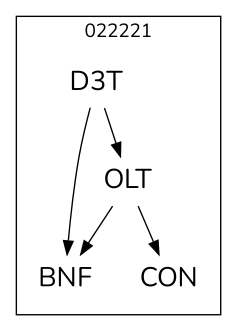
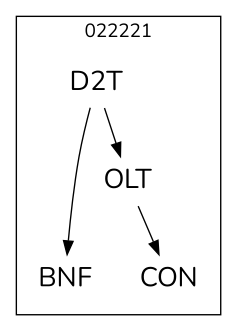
(97, 83) -> (97, 83)
(100, 225) -> none
